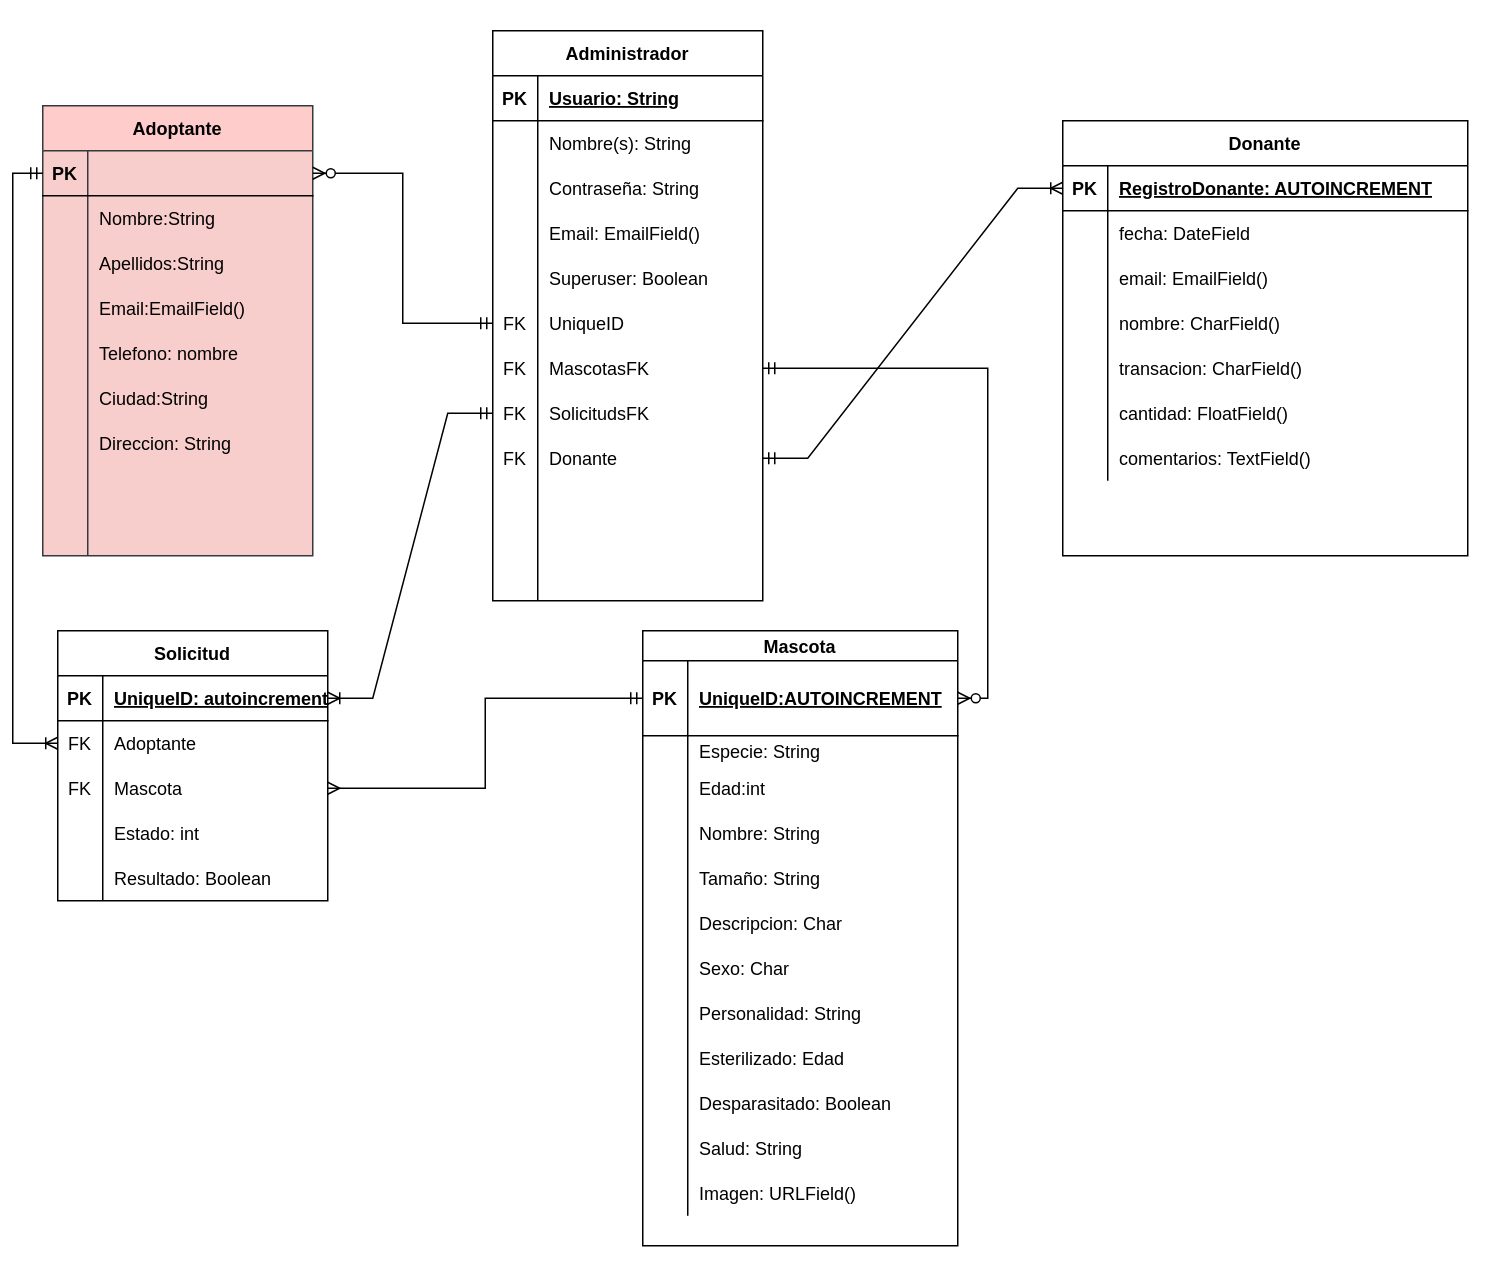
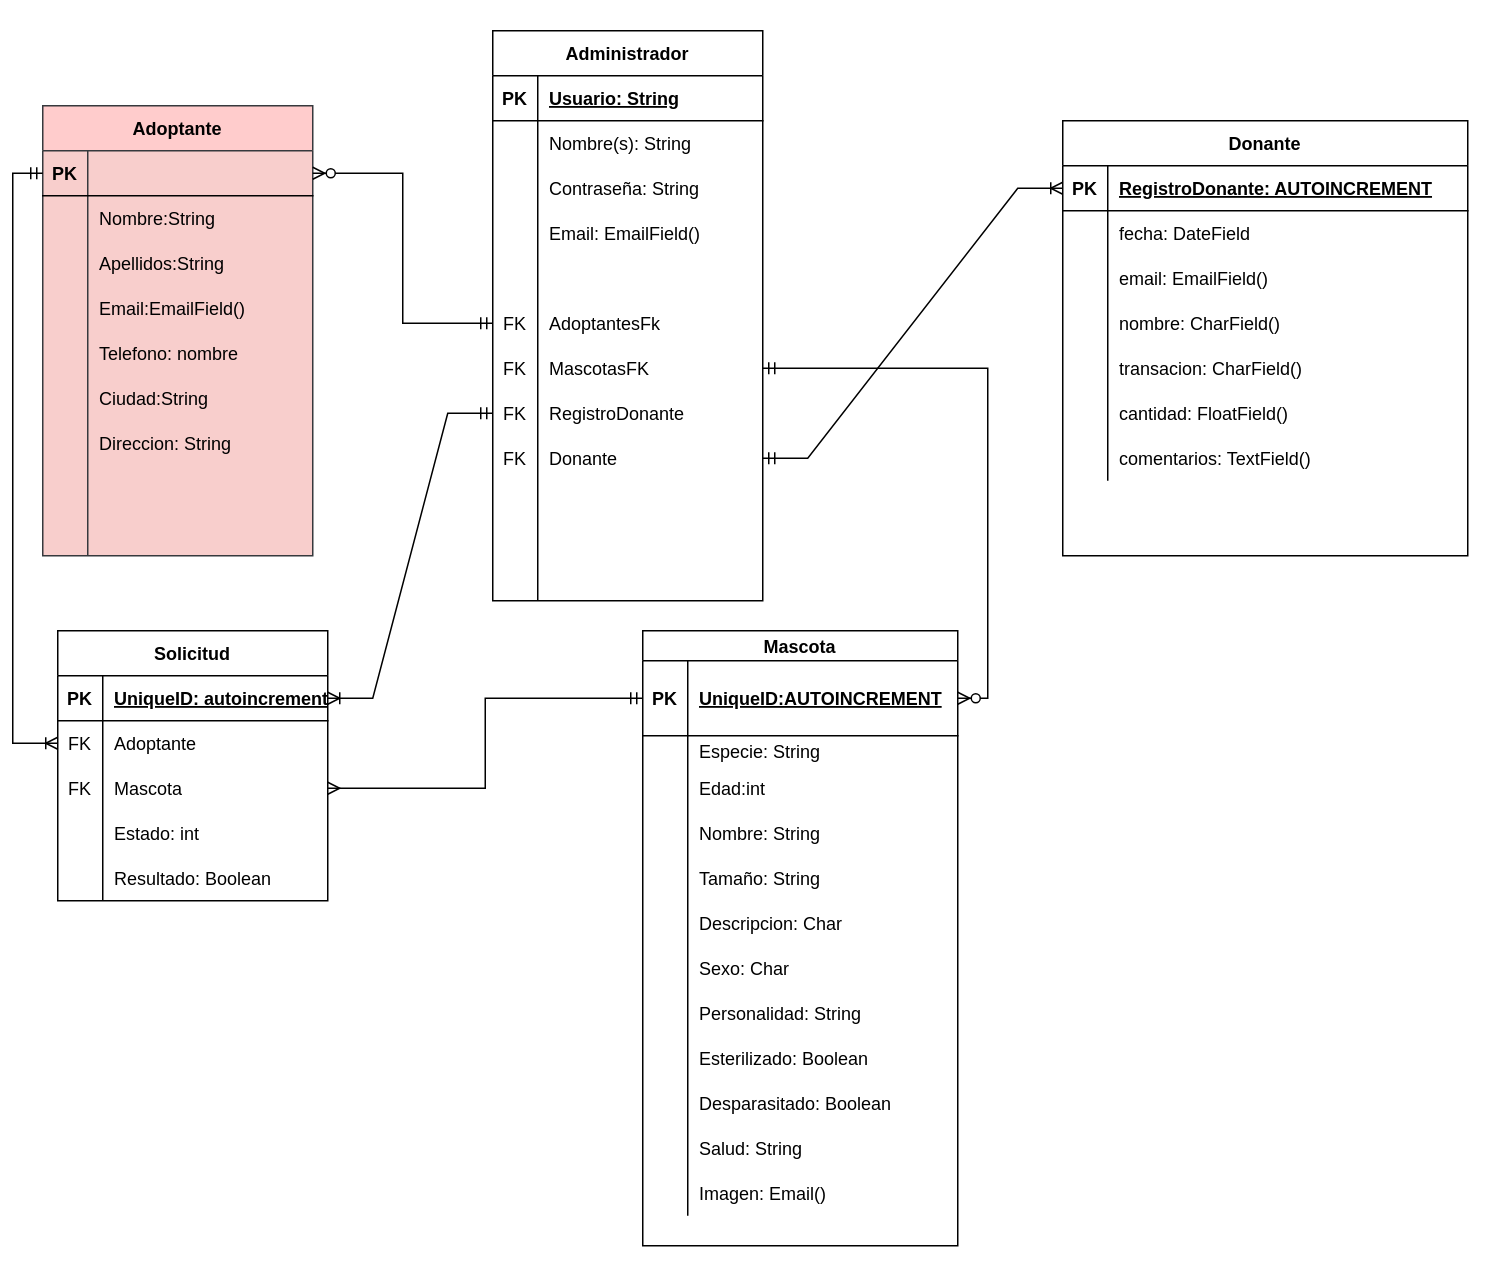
(650, 278) -> none
(587, 324) -> (609, 324)
(602, 414) -> (622, 414)
(778, 1059) -> (791, 1059)
(783, 1194) -> (768, 1194)
